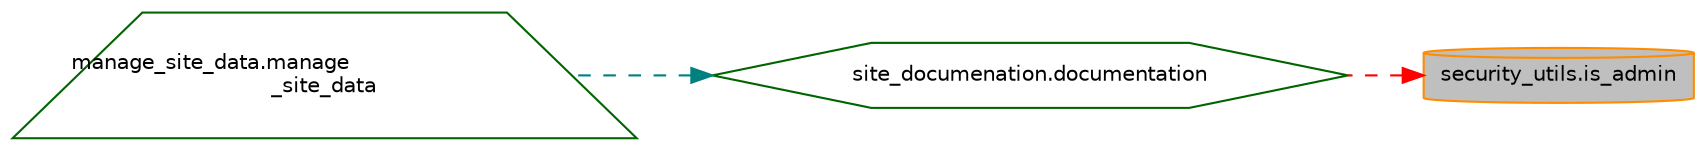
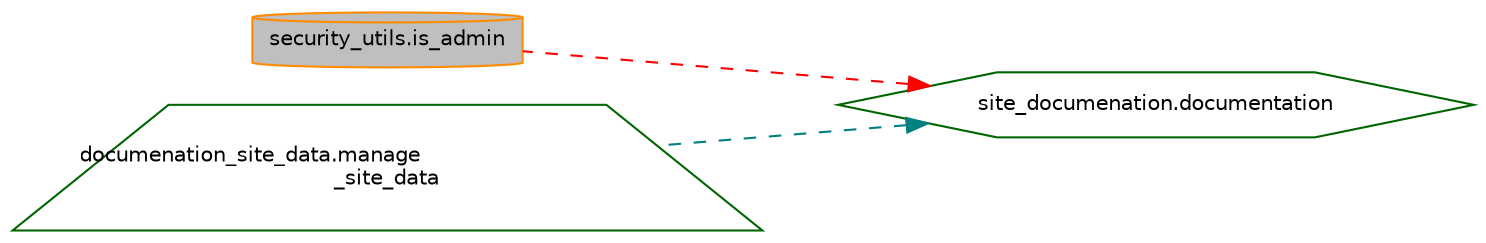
(325, 75) -> (387, 168)
(1375, 75) -> (716, 68)
